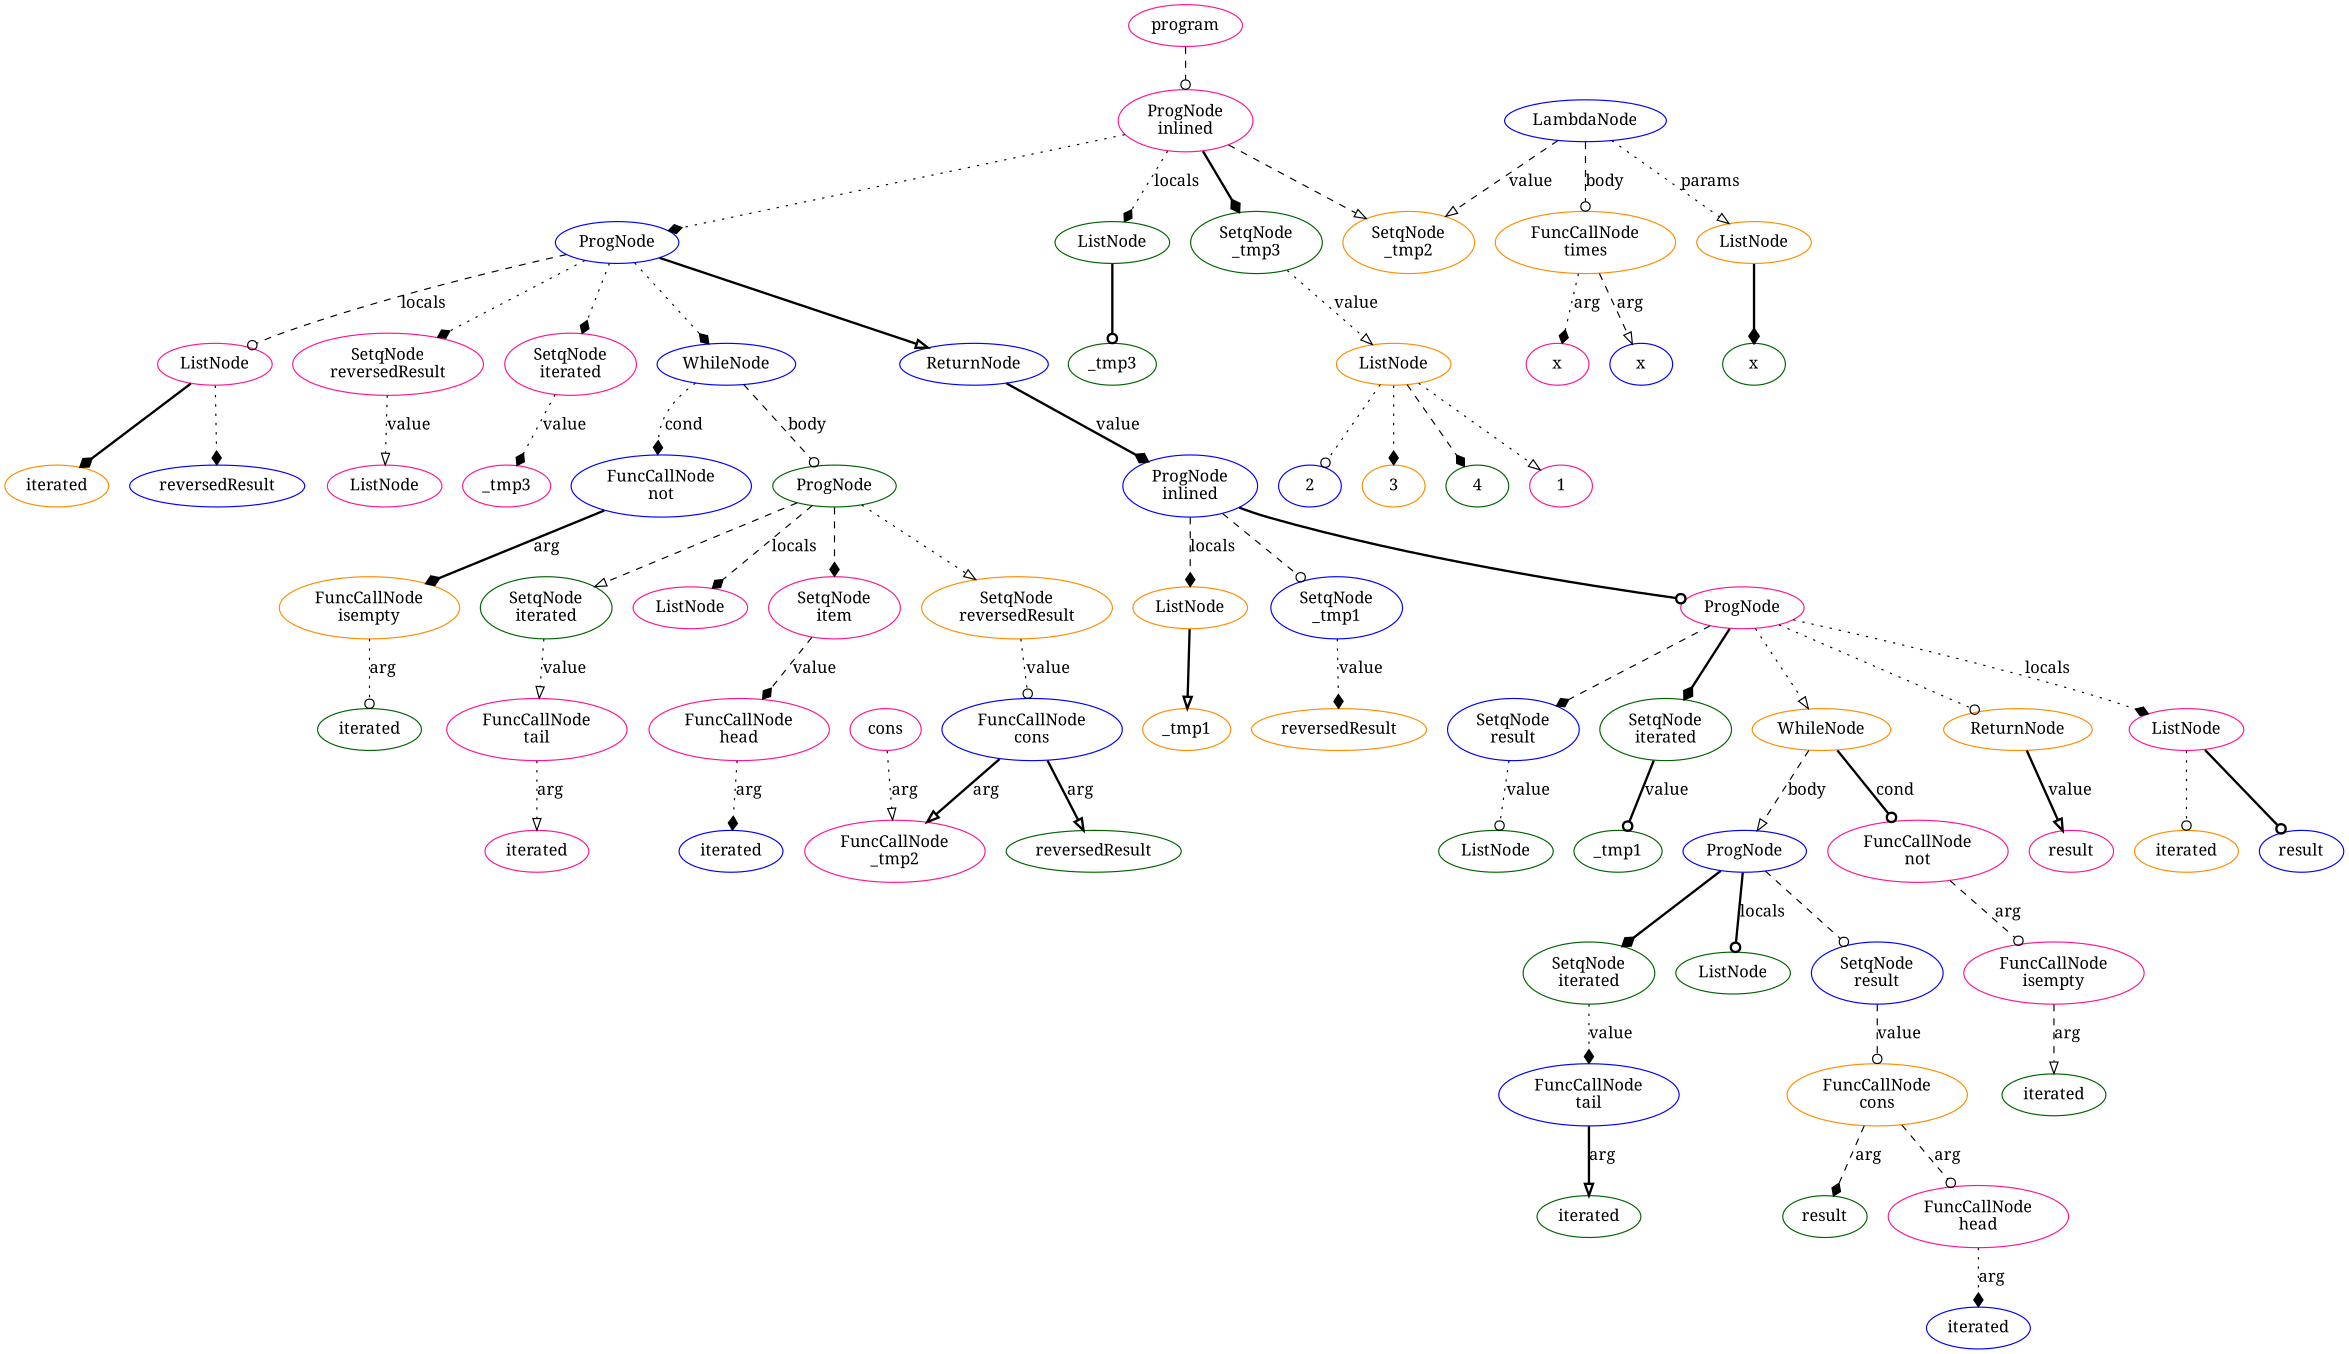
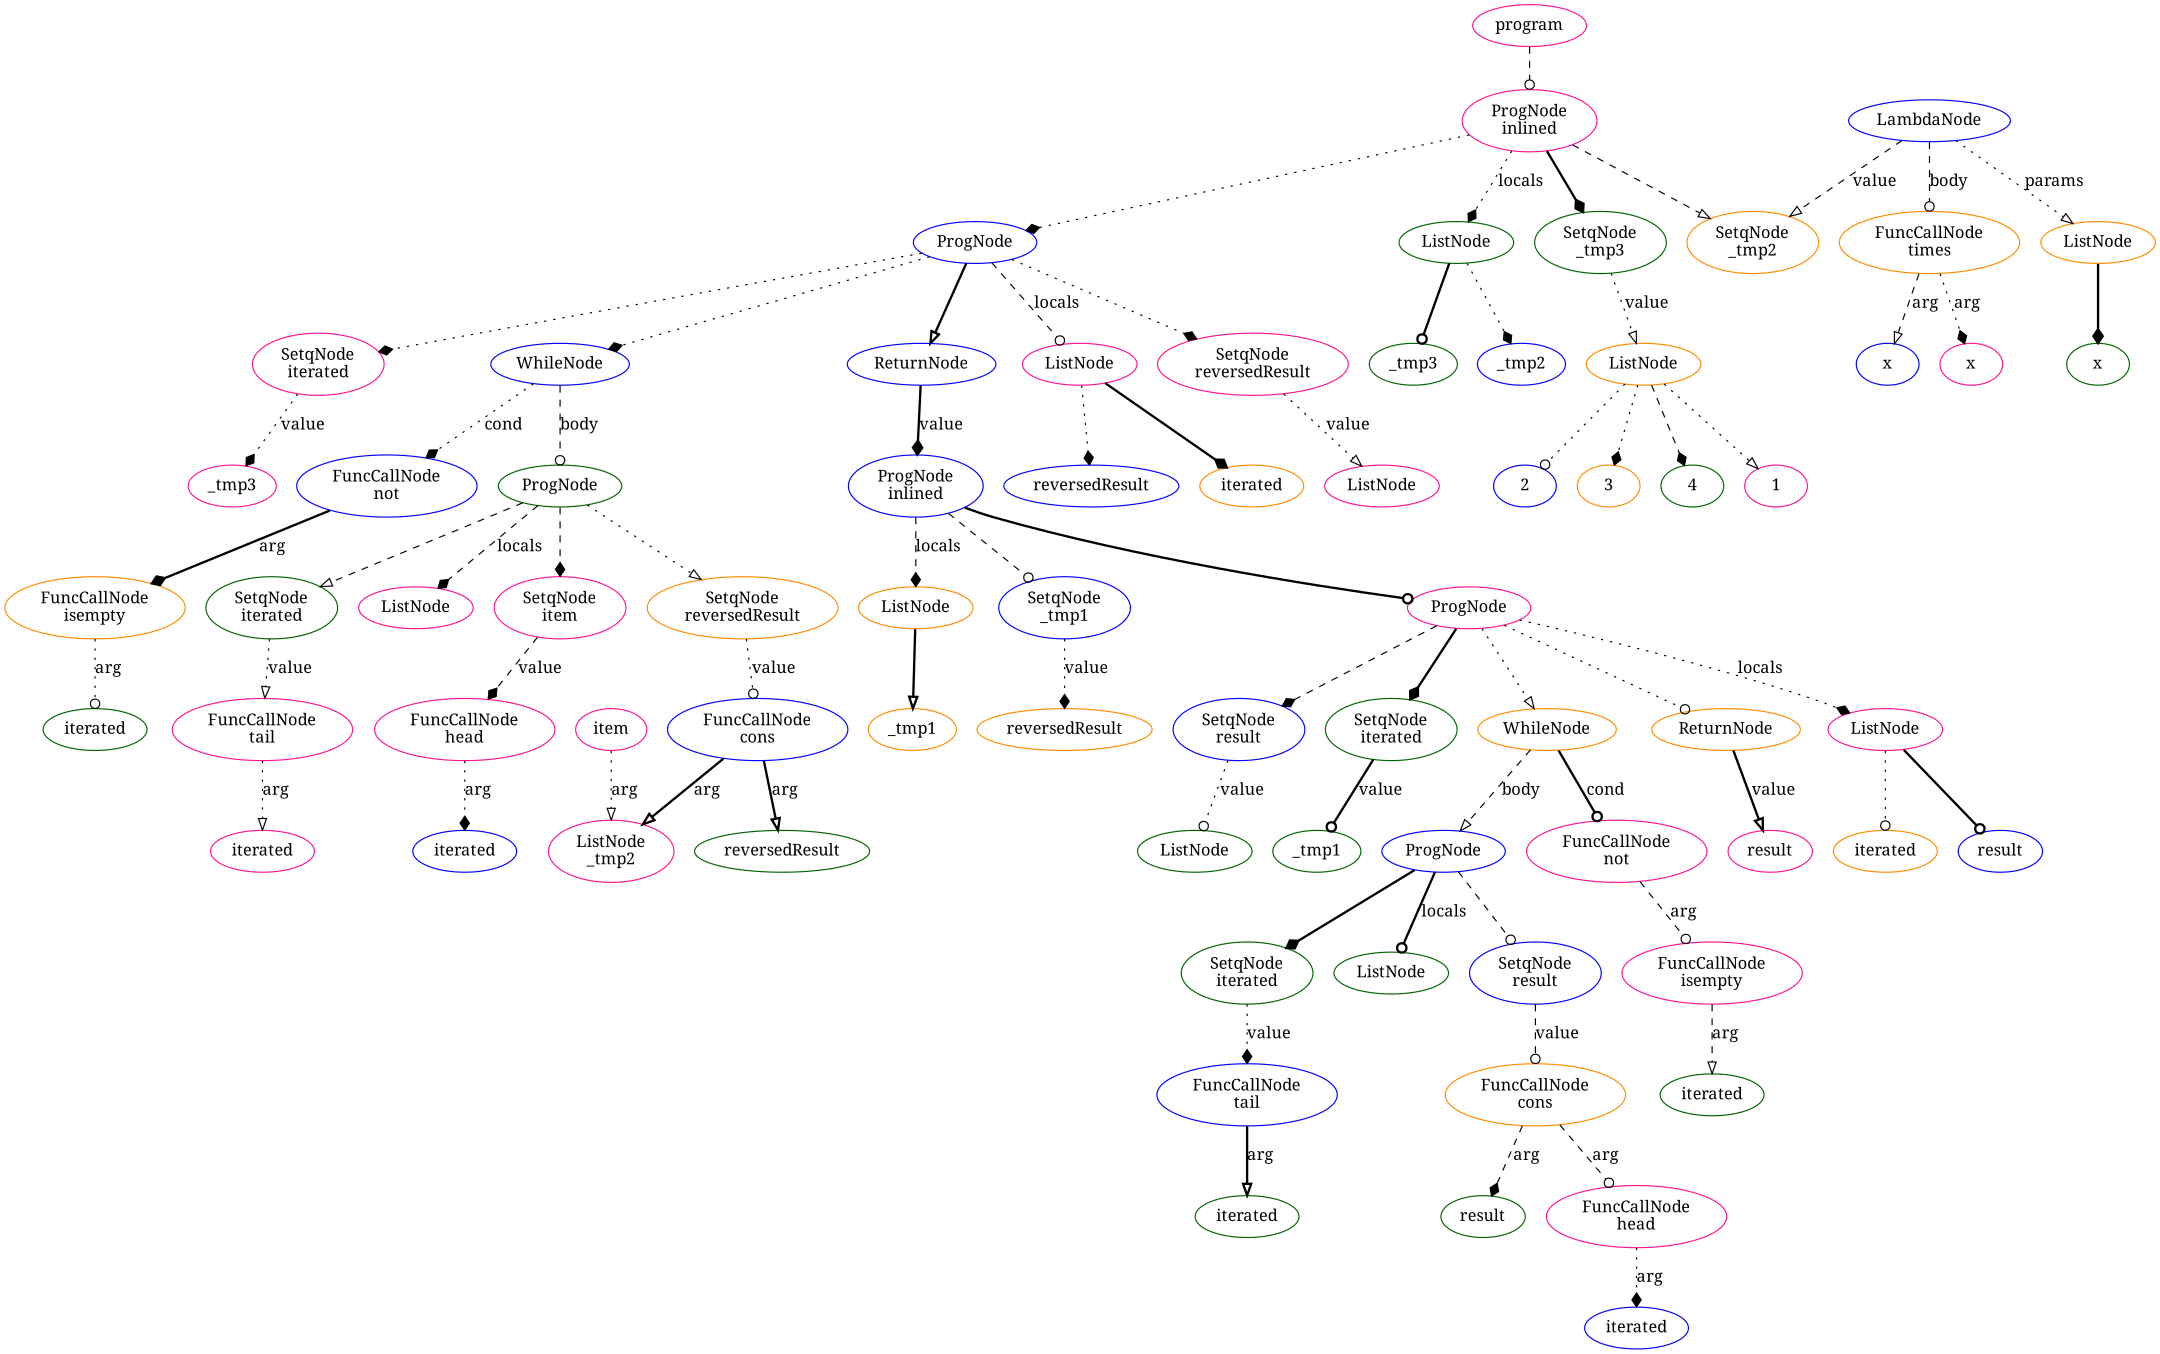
none -> (1521, 364)
(886, 730) -> (611, 730)
(895, 851) -> (611, 851)
